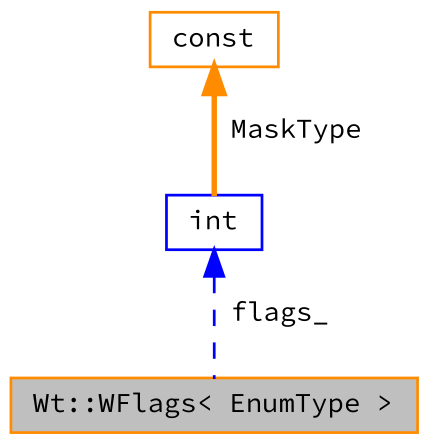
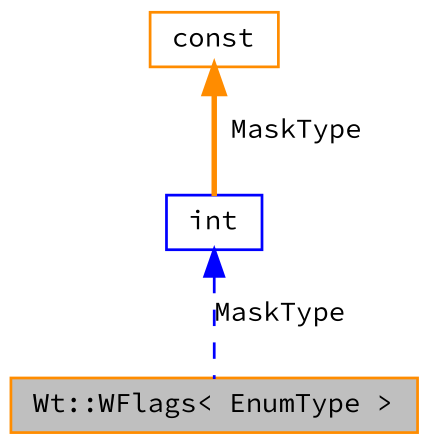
(273, 314) -> (273, 314)
